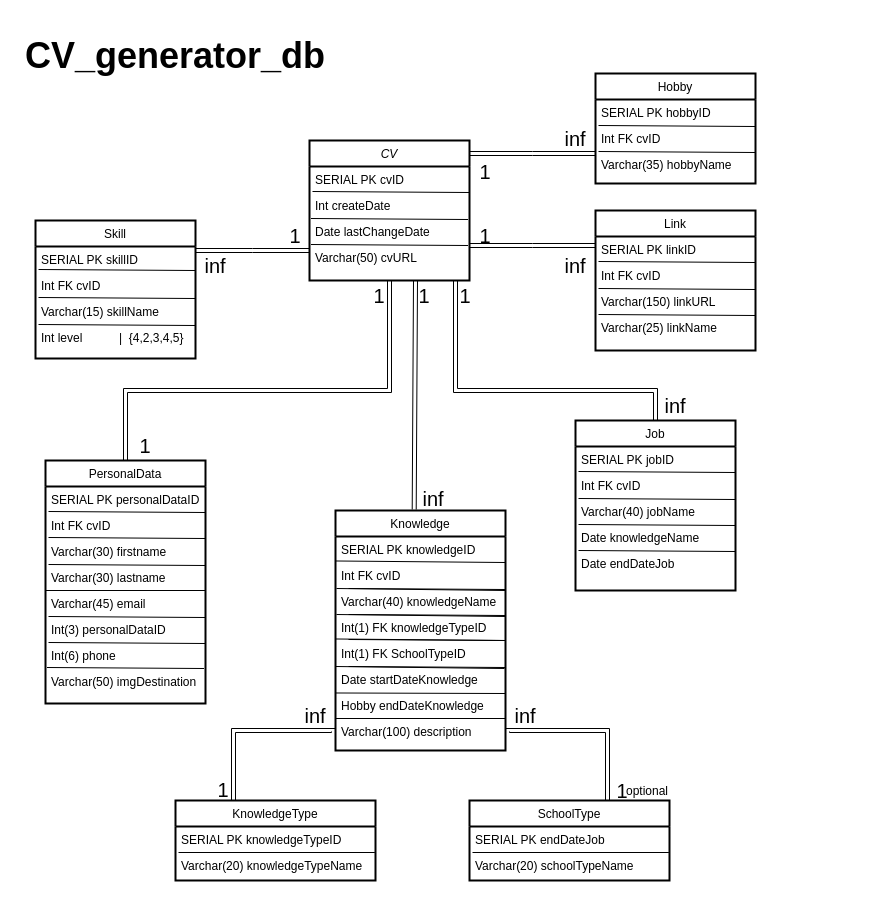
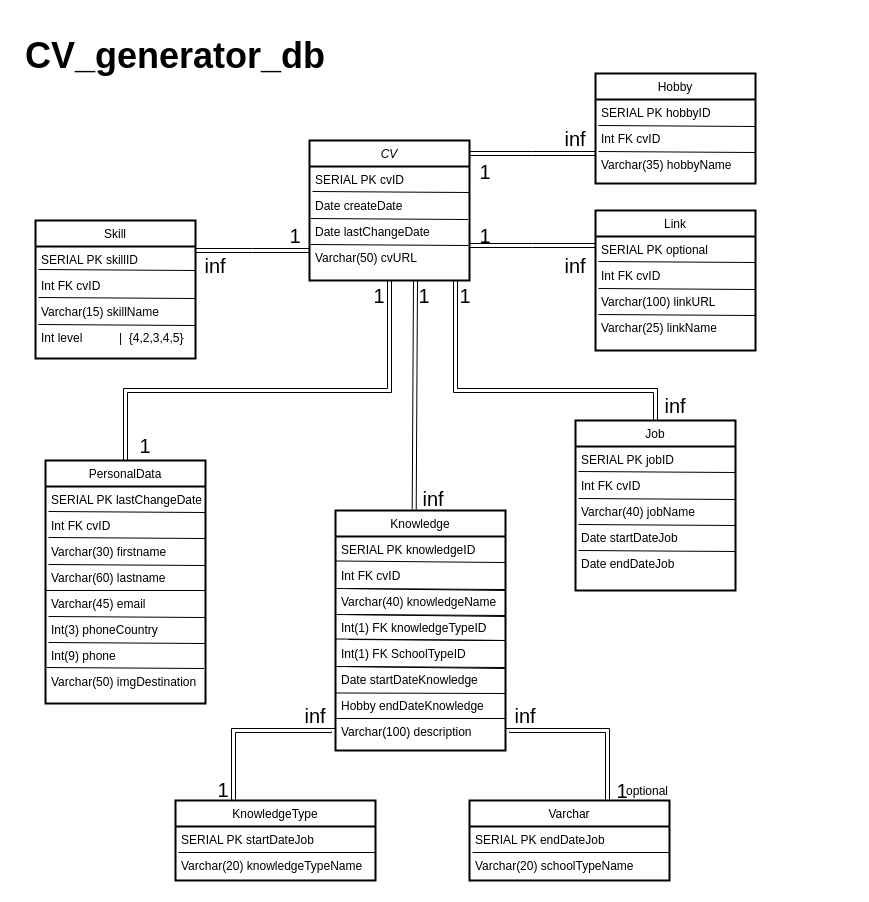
(360, 206) -> (364, 206)
(649, 250) -> (655, 250)
(664, 302) -> (664, 302)
(127, 500) -> (127, 500)
(638, 538) -> (637, 538)
(115, 578) -> (115, 578)
(118, 630) -> (113, 630)
(90, 656) -> (90, 656)
(569, 814) -> (569, 814)
(260, 840) -> (252, 840)
